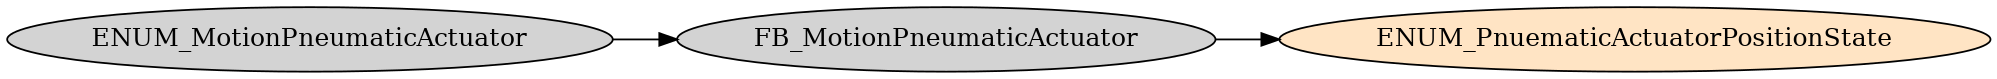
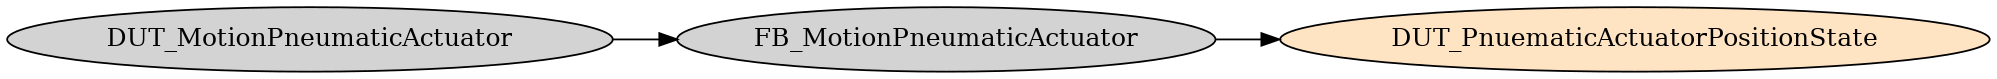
(310, 39) -> (310, 39)
(1635, 39) -> (1635, 39)
